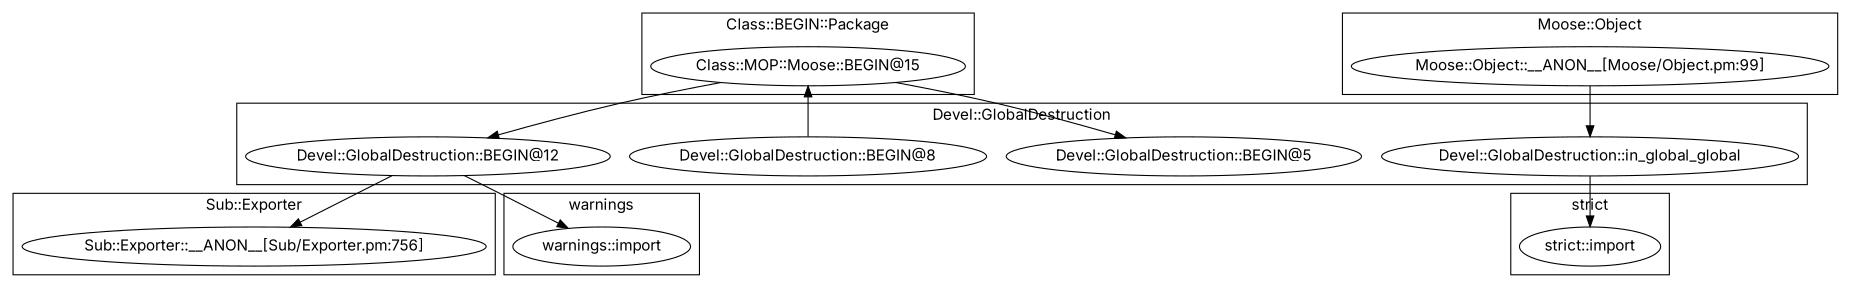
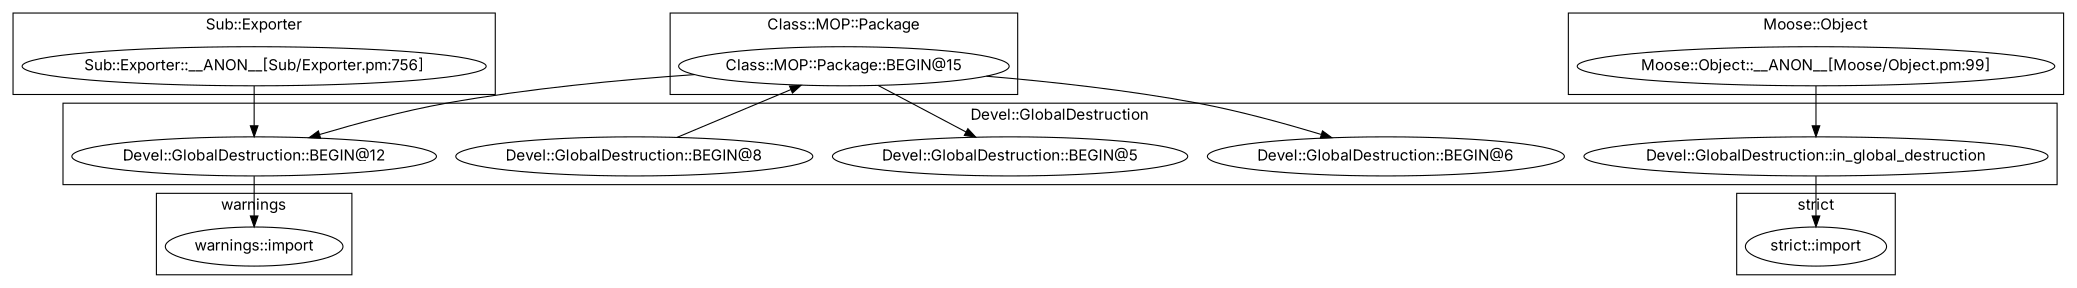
(808, 26) -> (844, 26)
(808, 66) -> (844, 66)
none -> (1386, 156)
(1590, 156) -> (1816, 156)
(344, 200) -> (254, 110)
